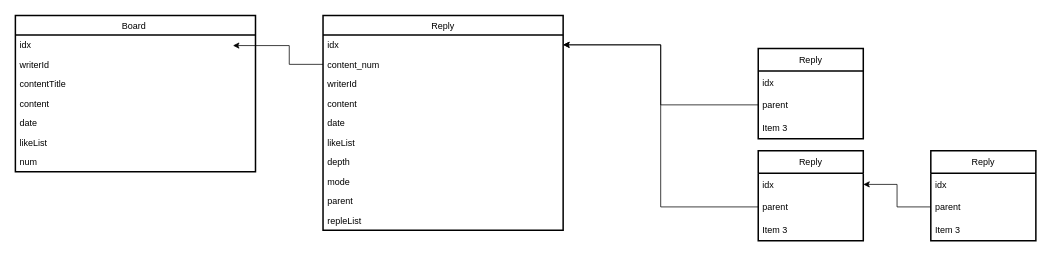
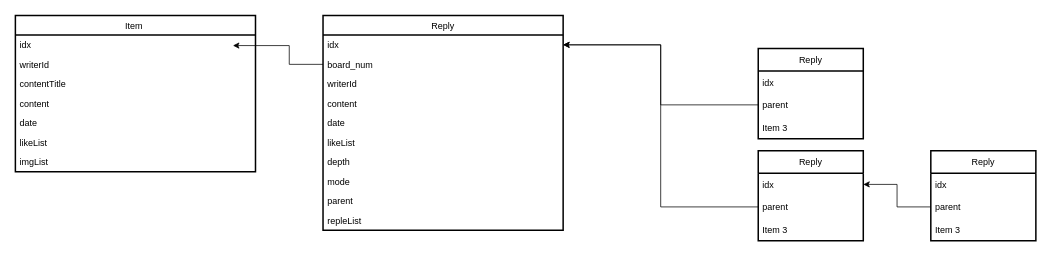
(135, 26) -> (135, 26)
(355, 65) -> (350, 65)
(27, 162) -> (35, 162)
